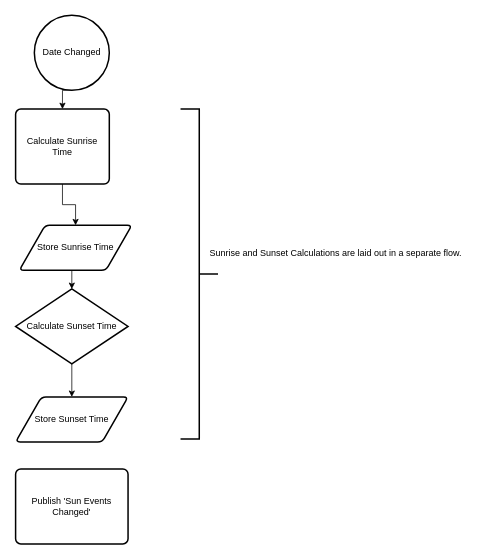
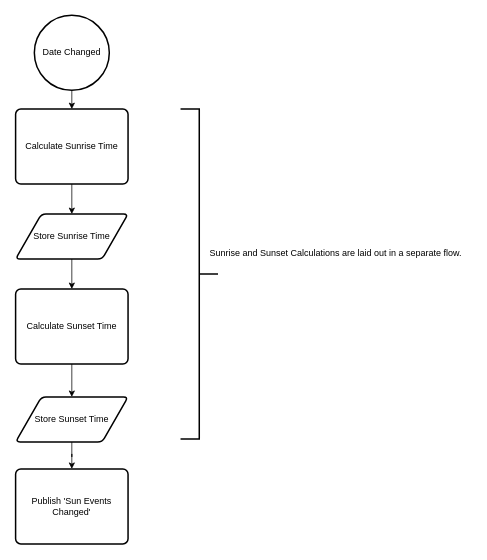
(62, 147) -> (72, 147)
(75, 248) -> (72, 237)
(72, 327) -> (72, 327)
none -> (72, 456)
